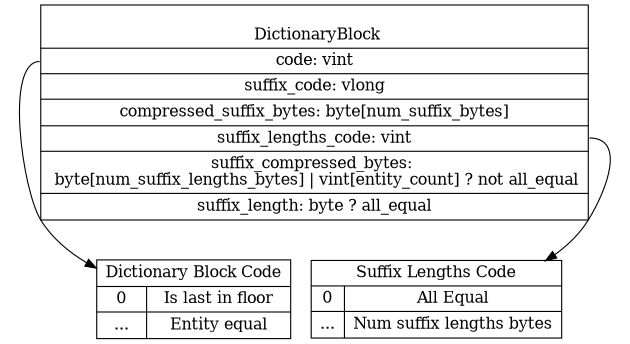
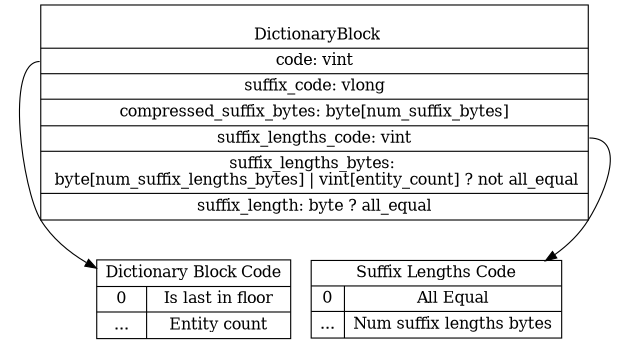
(315, 163) -> (315, 163)
(219, 325) -> (219, 325)
